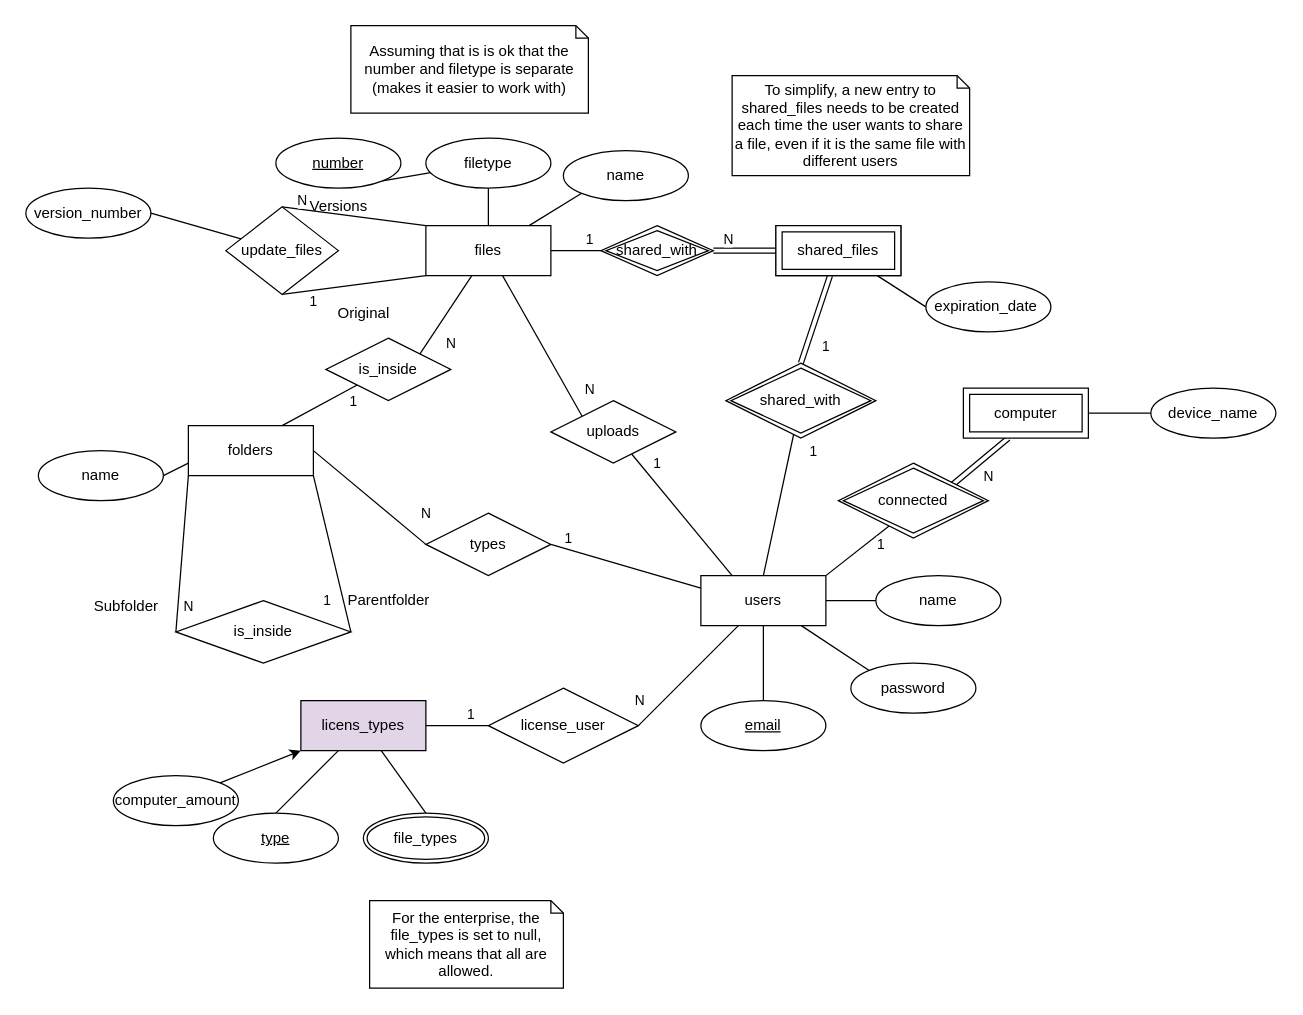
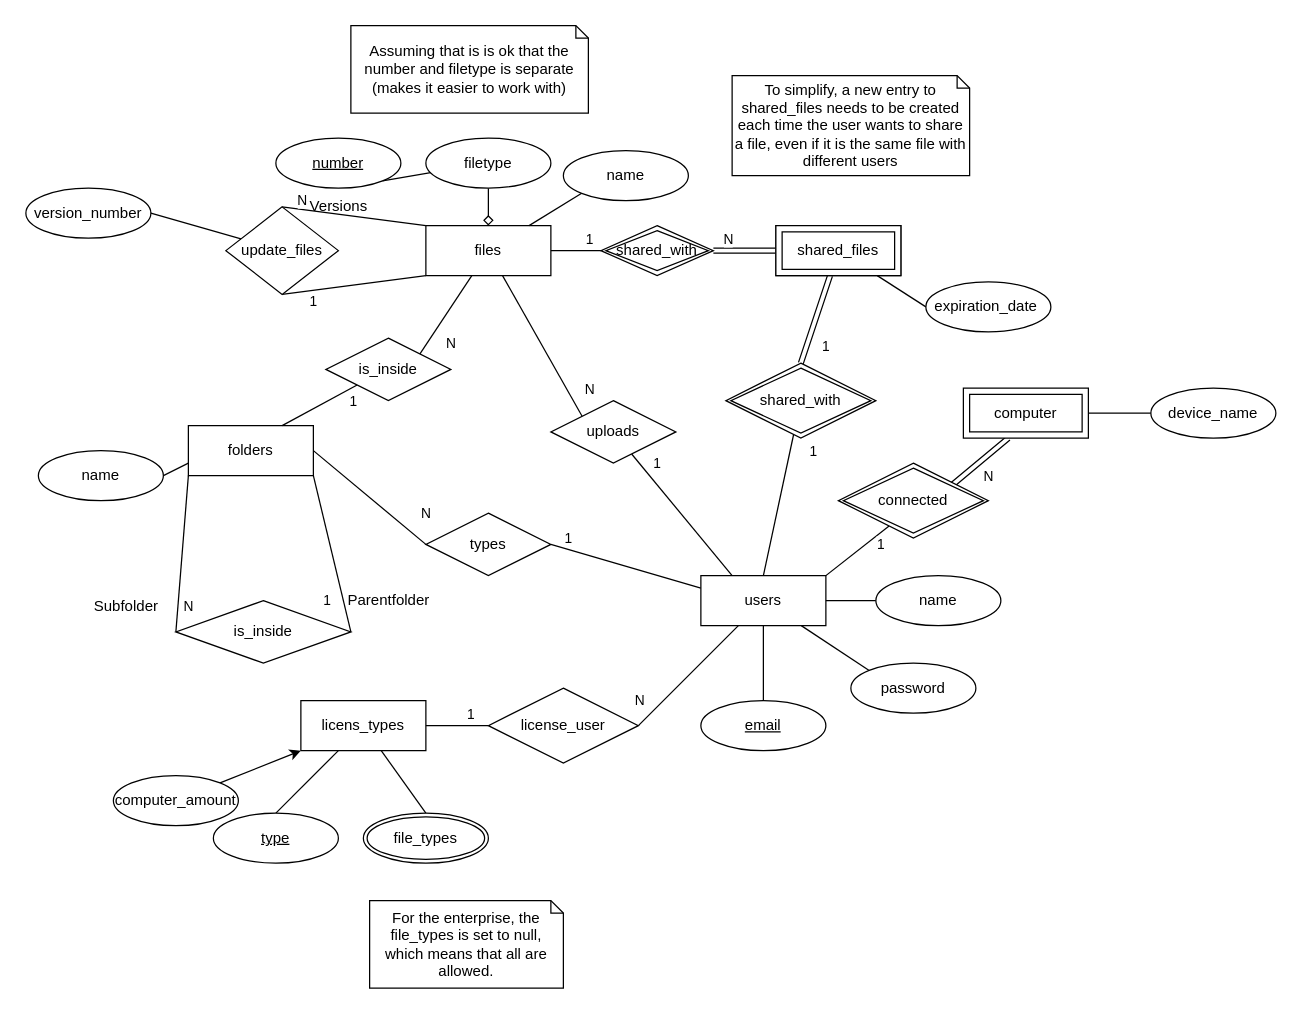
(488, 220) -> (488, 215)
(363, 313) -> none
(363, 726) -> (363, 726)
